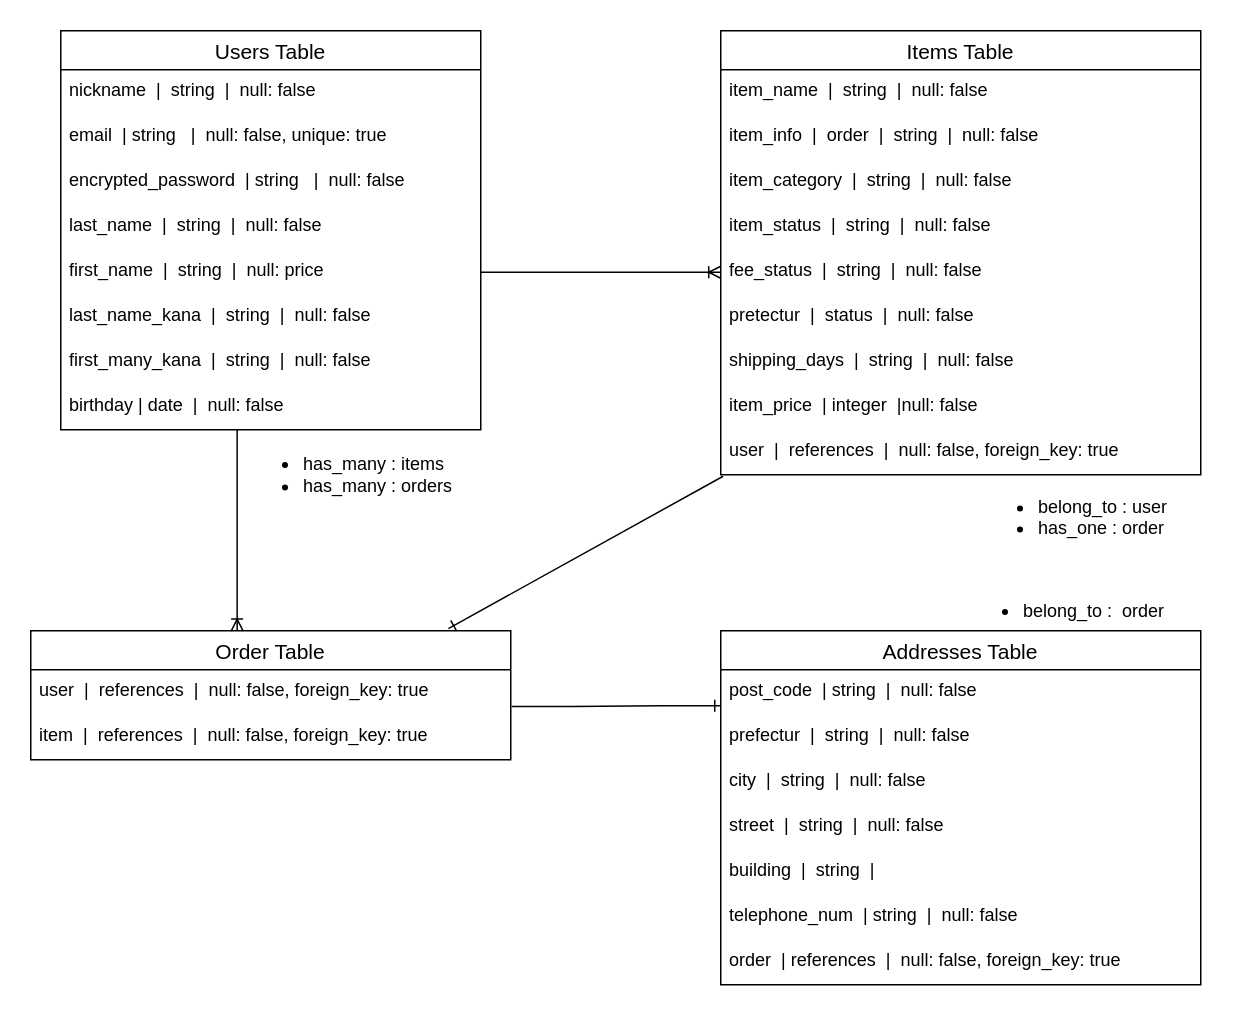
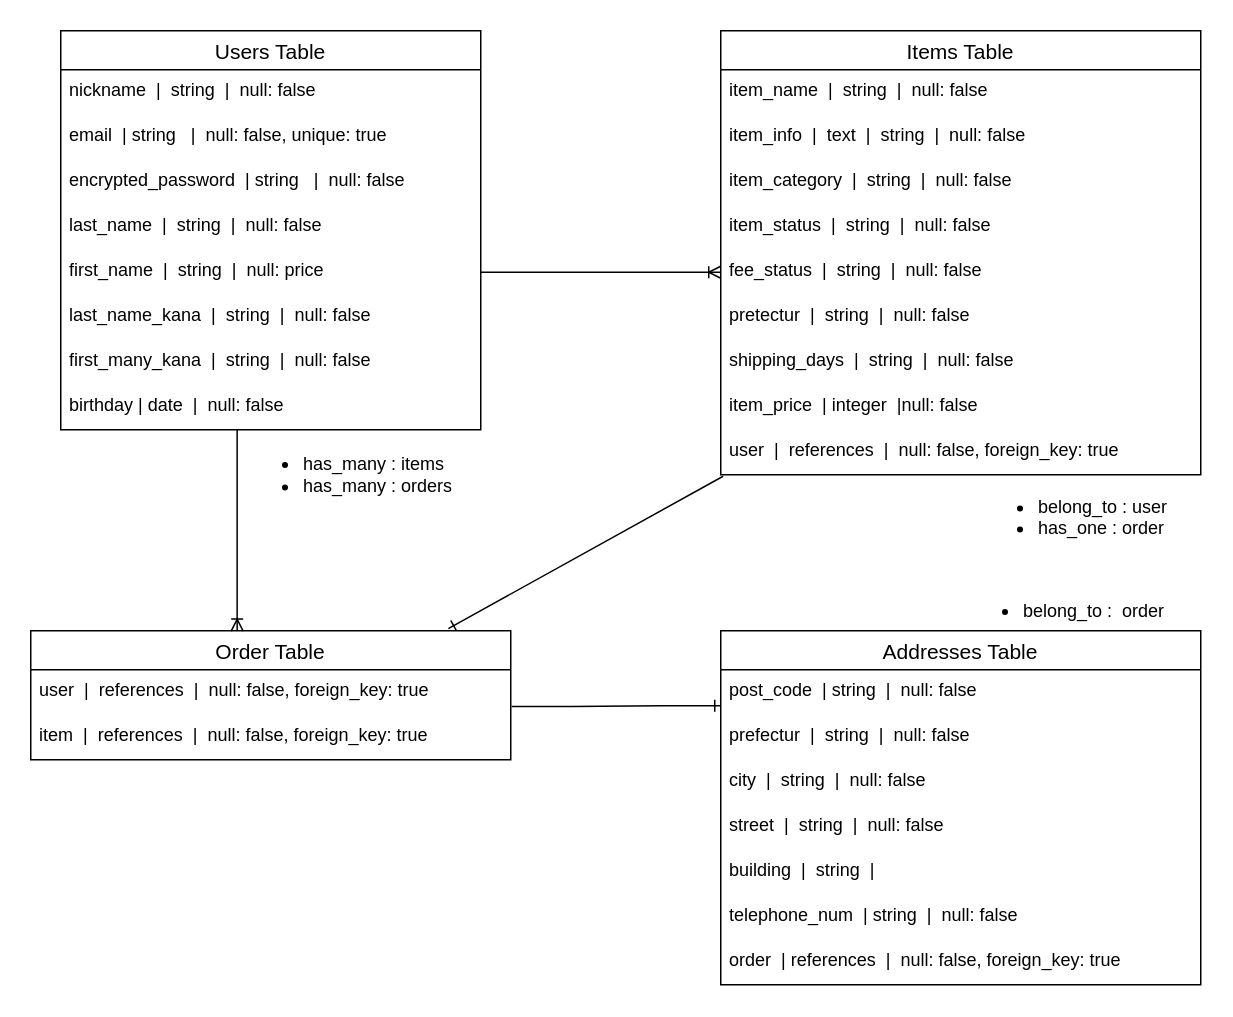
(921, 135) -> (916, 135)
(885, 315) -> (882, 315)
